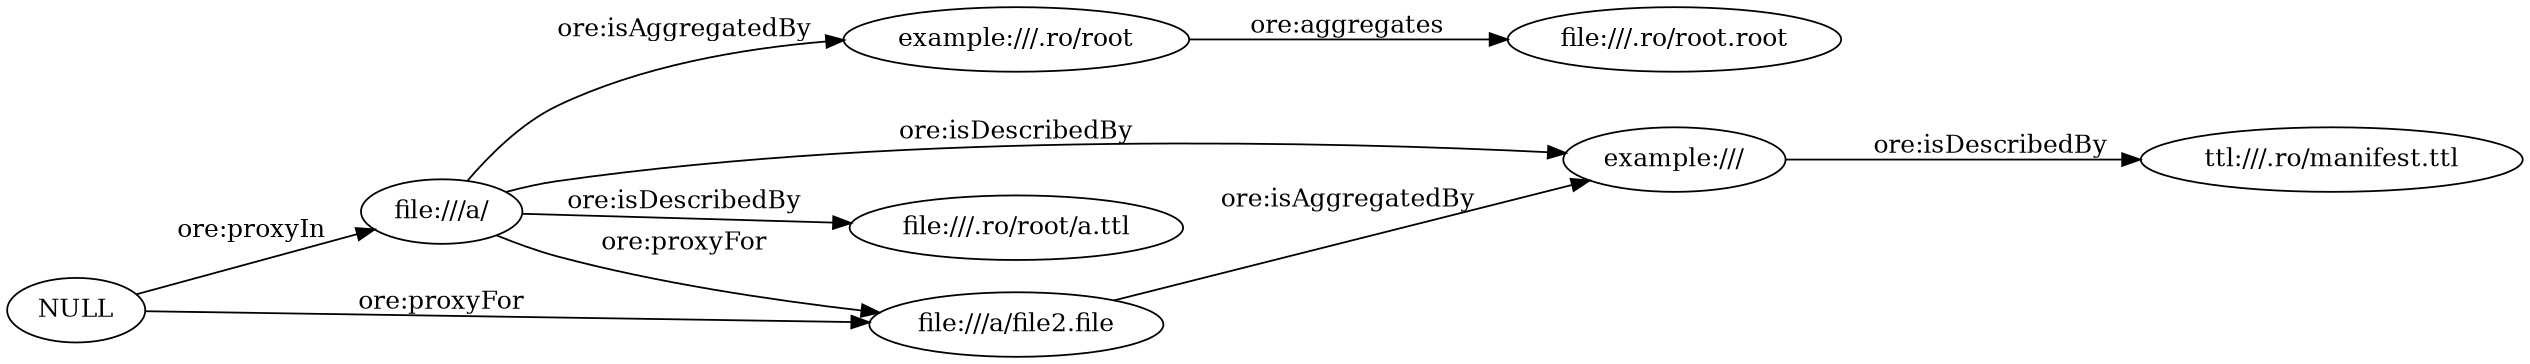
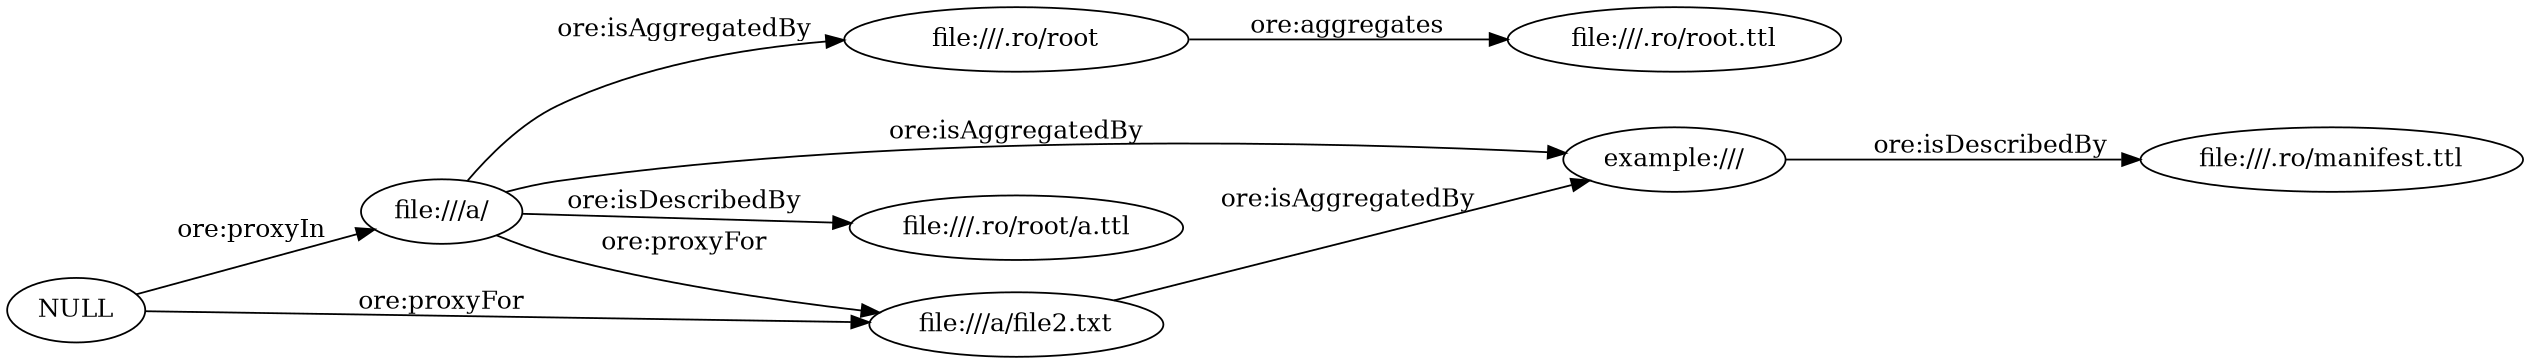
(1016, 39) -> (1016, 39)
(1674, 39) -> (1674, 39)
(1016, 132) -> (1016, 132)
(2332, 160) -> (2332, 160)
(1016, 325) -> (1016, 325)
